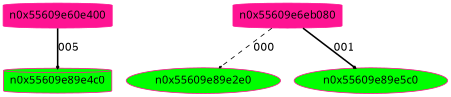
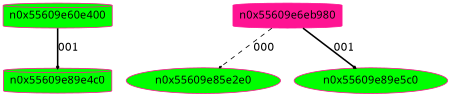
(58, 16) -> (58, 16)
(288, 16) -> (288, 16)
(69, 48) -> (69, 48)
(203, 81) -> (203, 81)
